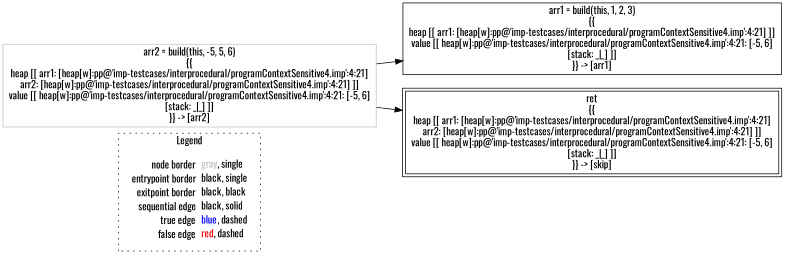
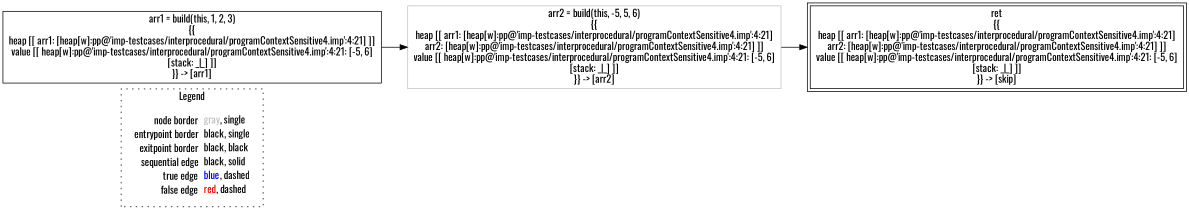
(386, 63) -> (391, 47)
